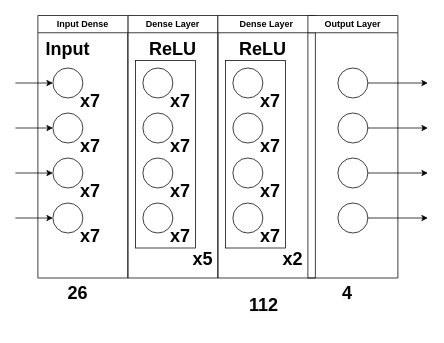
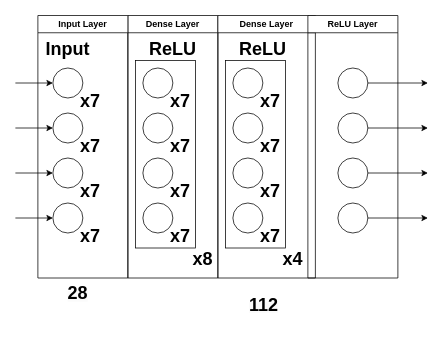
(83, 24) -> (83, 24)
(353, 24) -> (353, 24)
(203, 259) -> (203, 259)
(293, 259) -> (293, 259)
(73, 289) -> (73, 289)
(353, 297) -> none
